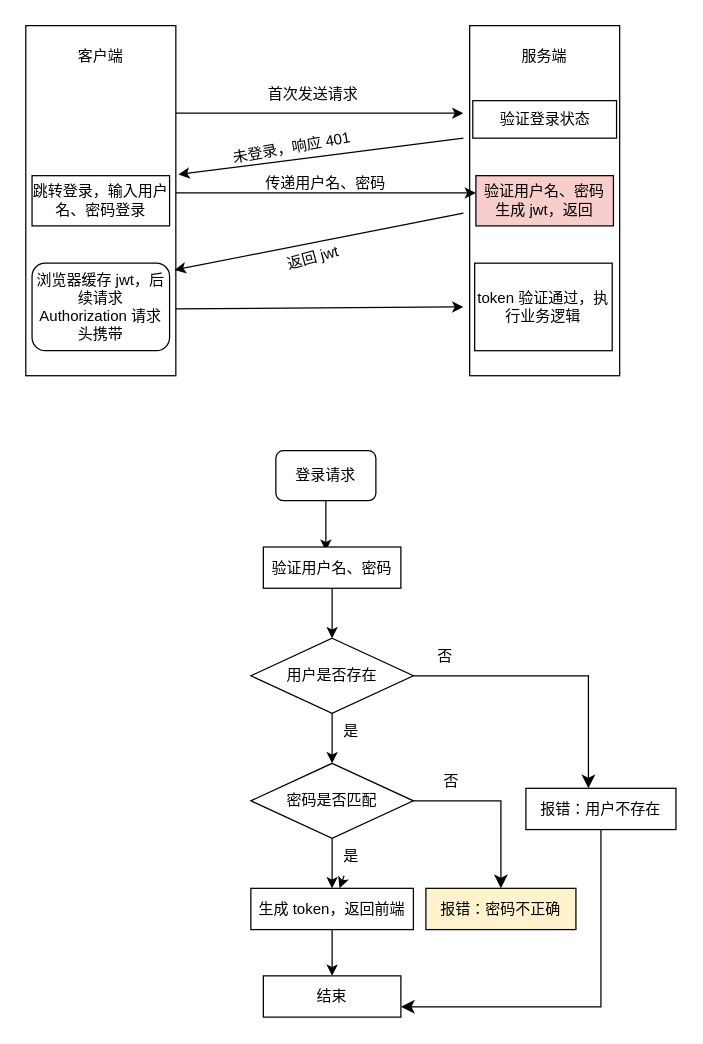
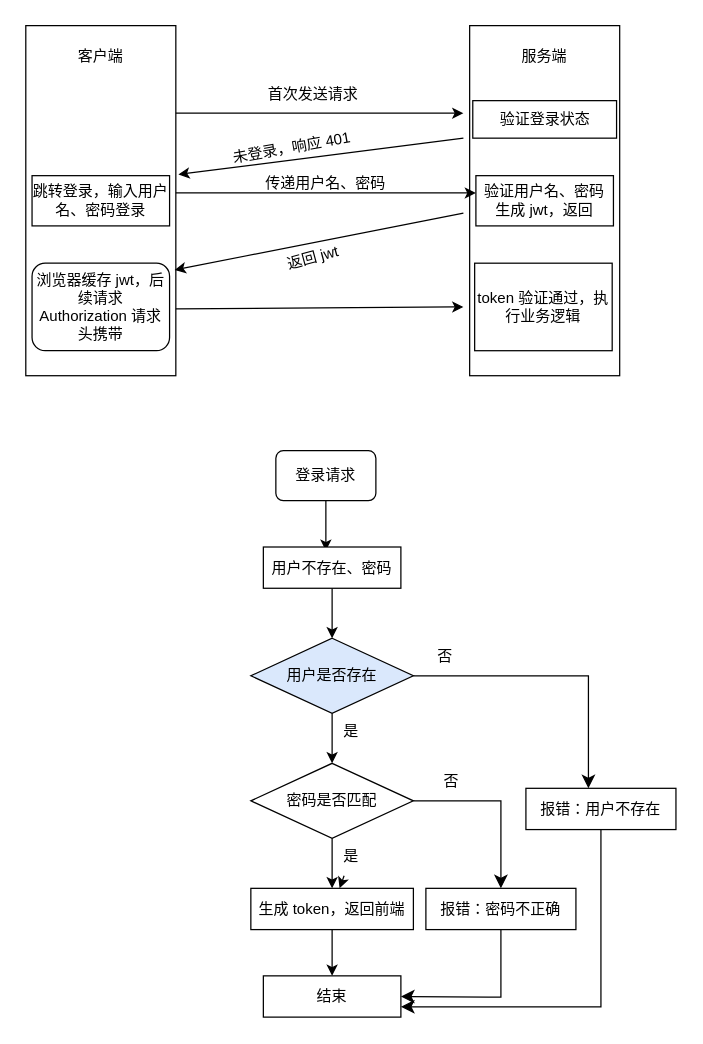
(544, 201) -> (544, 201)
(332, 568) -> (332, 568)
(332, 676) -> (332, 676)
(501, 909) -> (501, 909)
none -> (489, 997)
